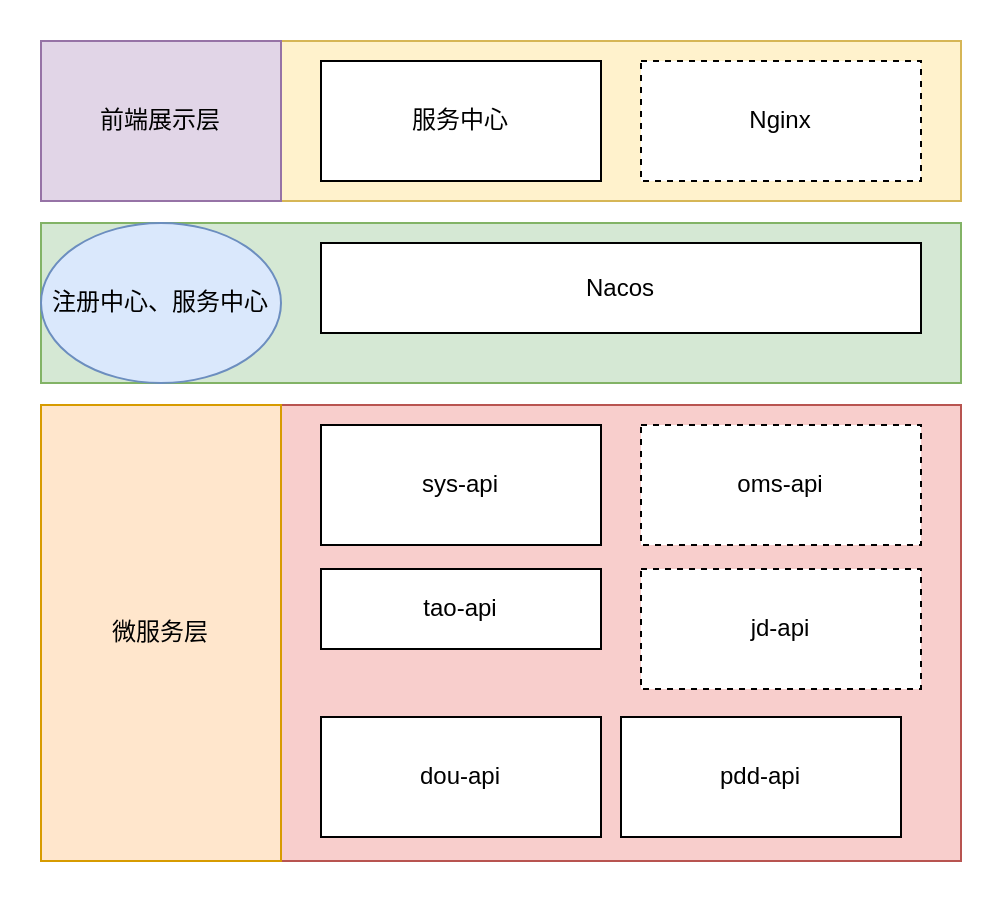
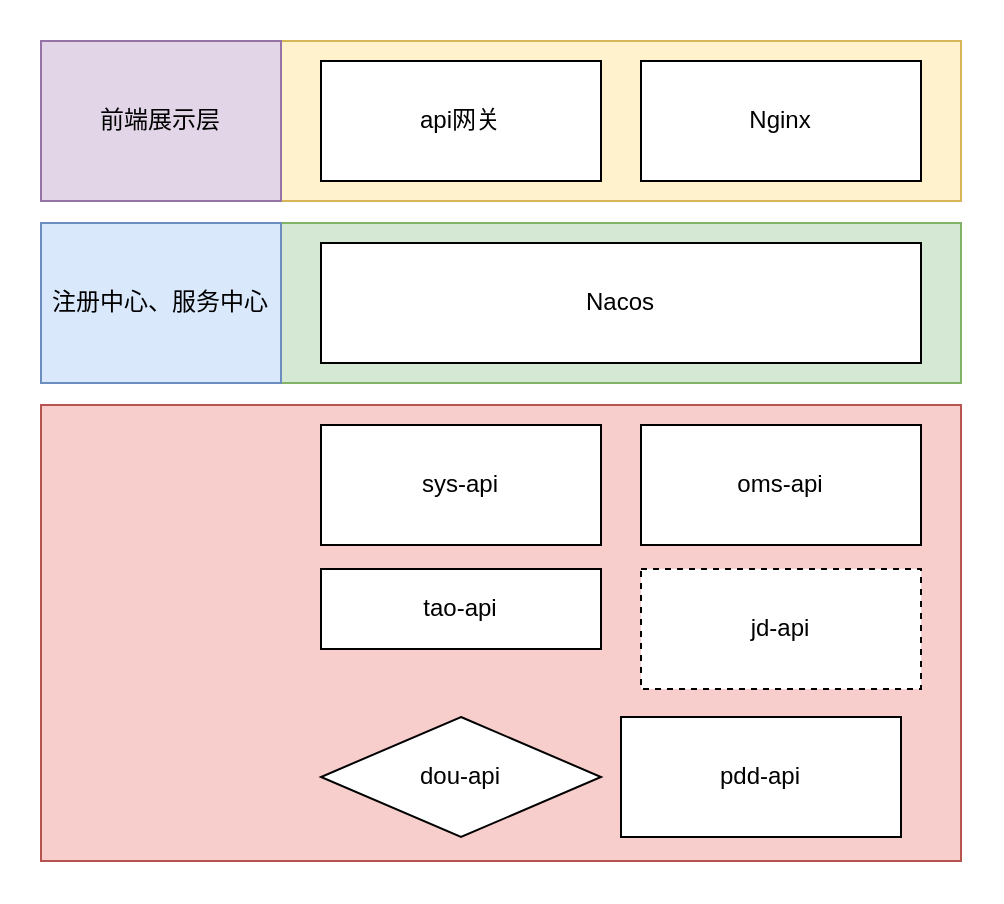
(461, 121) -> (461, 121)
(781, 121) -> (781, 121)
(621, 288) -> (621, 303)
(161, 303) -> (161, 303)
(781, 485) -> (781, 485)
(161, 633) -> none
(461, 777) -> (461, 777)
